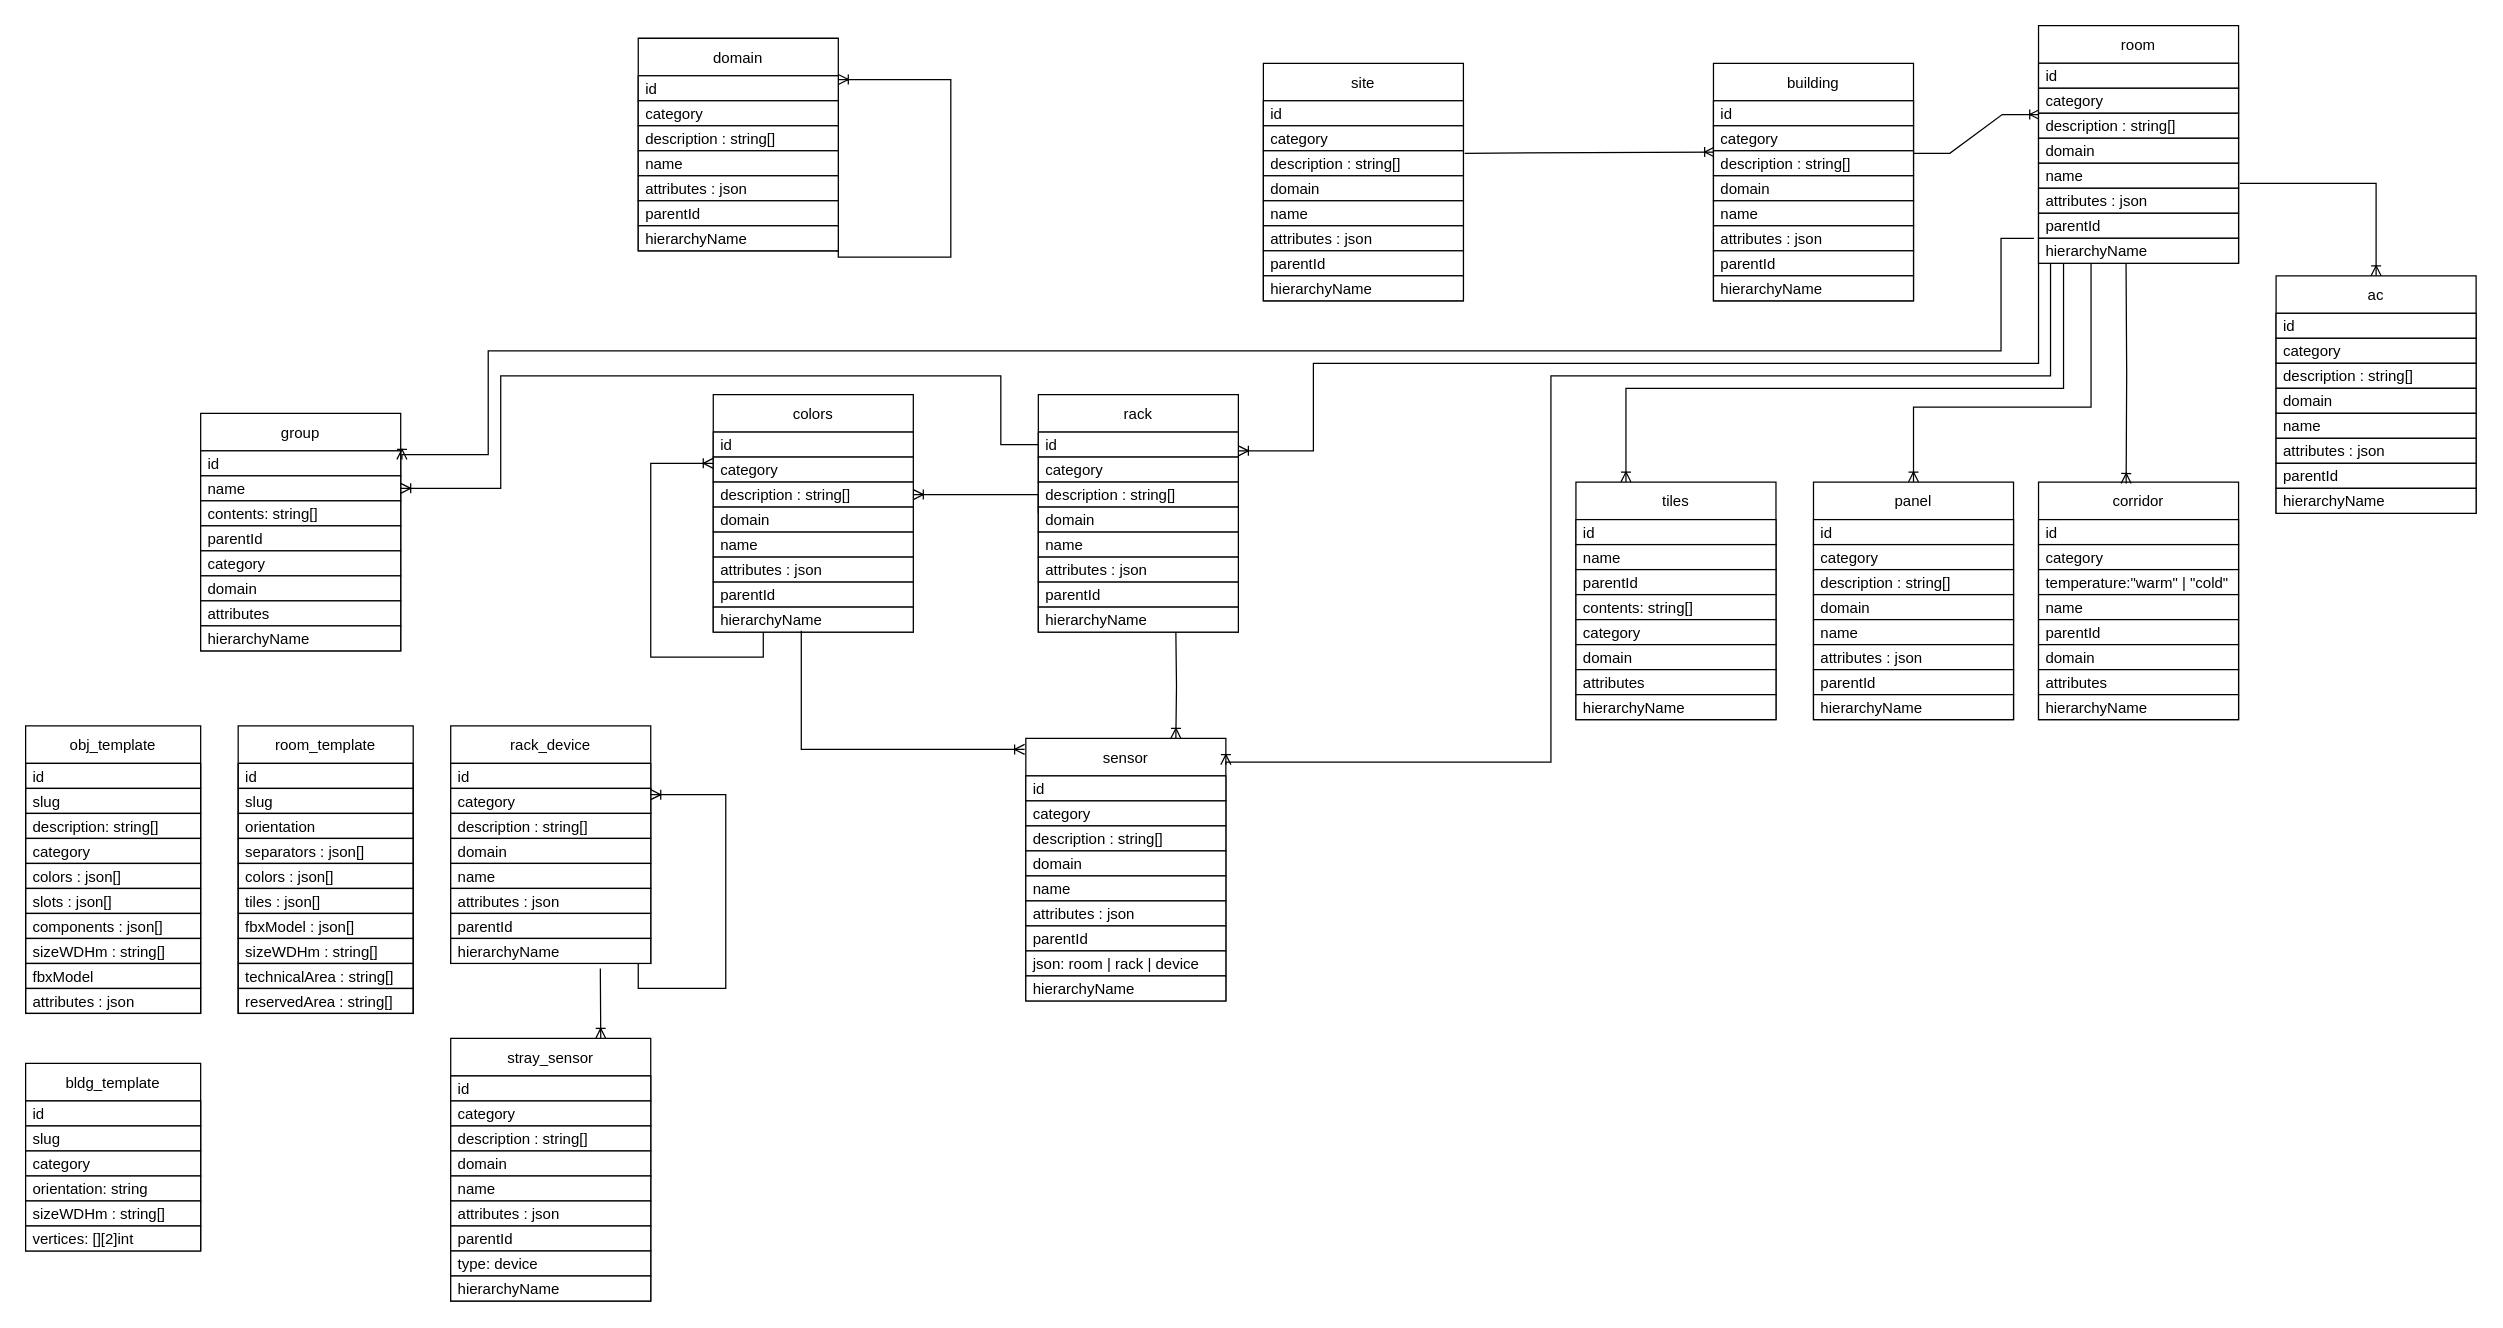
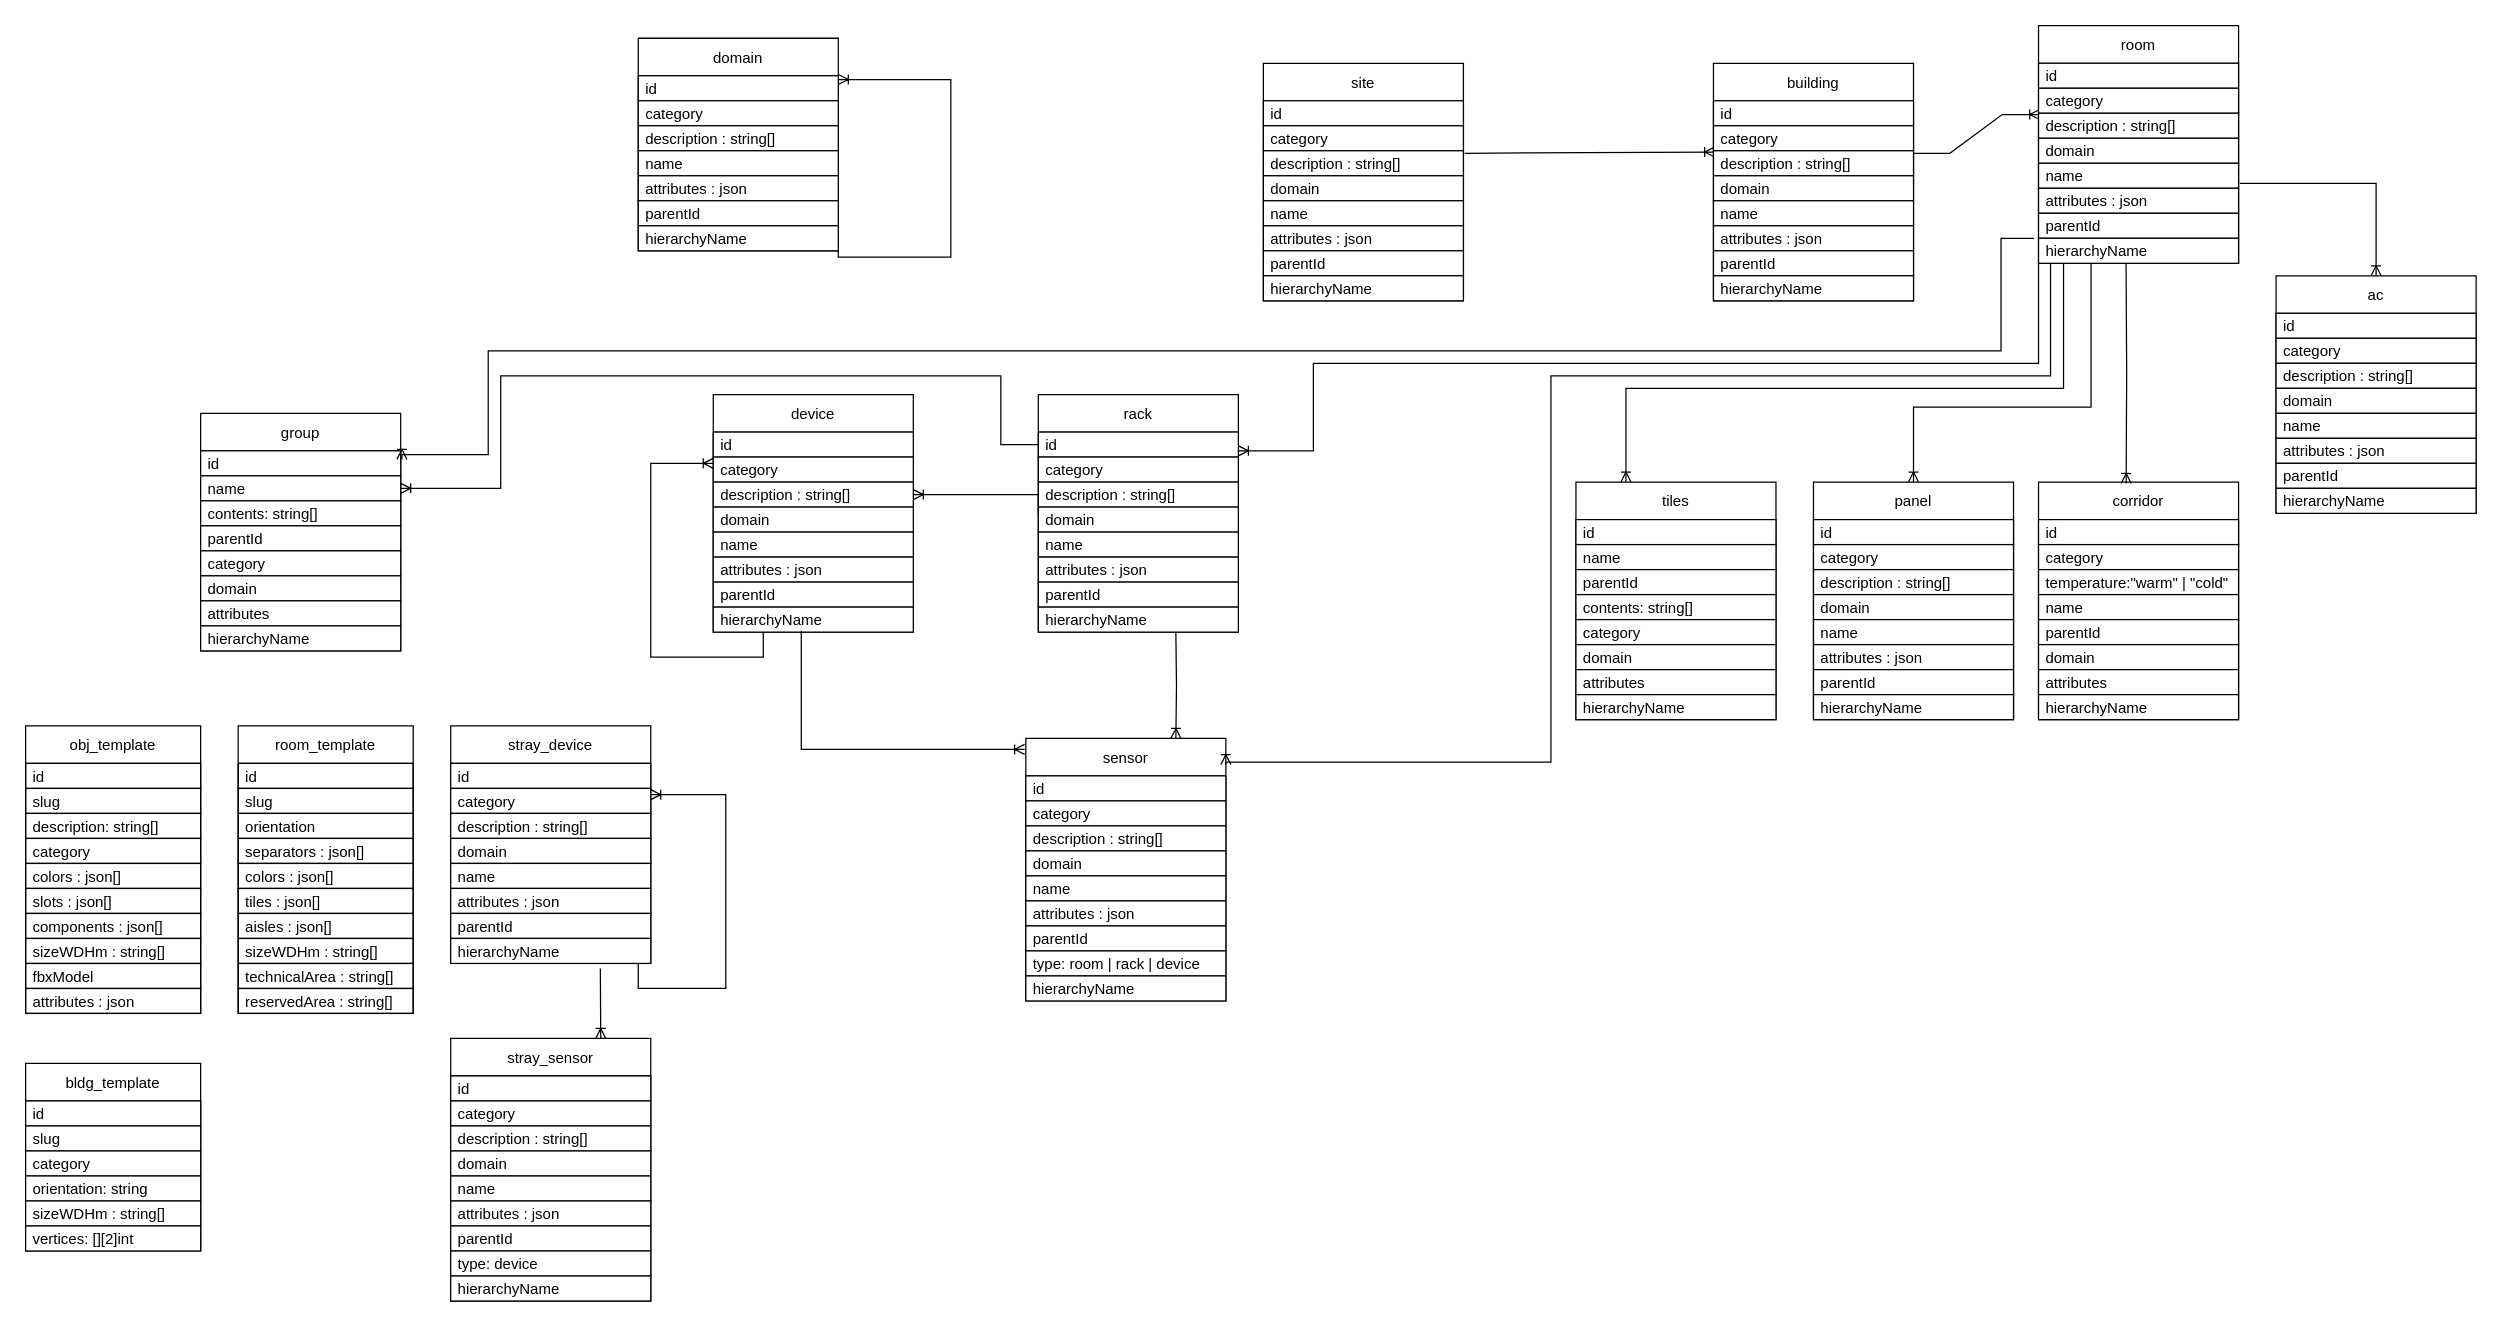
(813, 414) -> (813, 414)
(550, 745) -> (550, 745)
(309, 926) -> (298, 926)
(1124, 964) -> (1124, 964)
